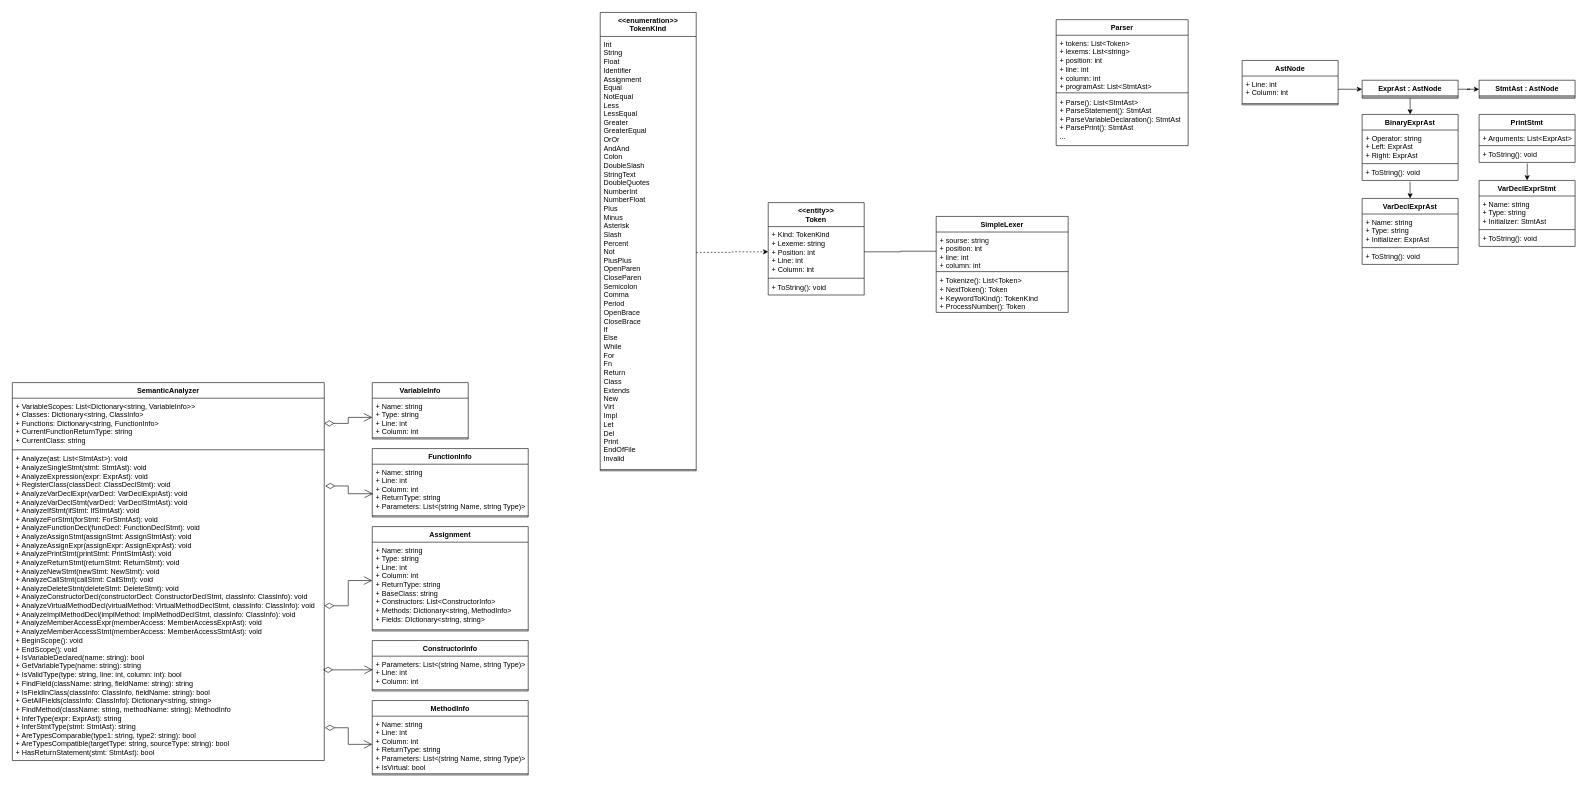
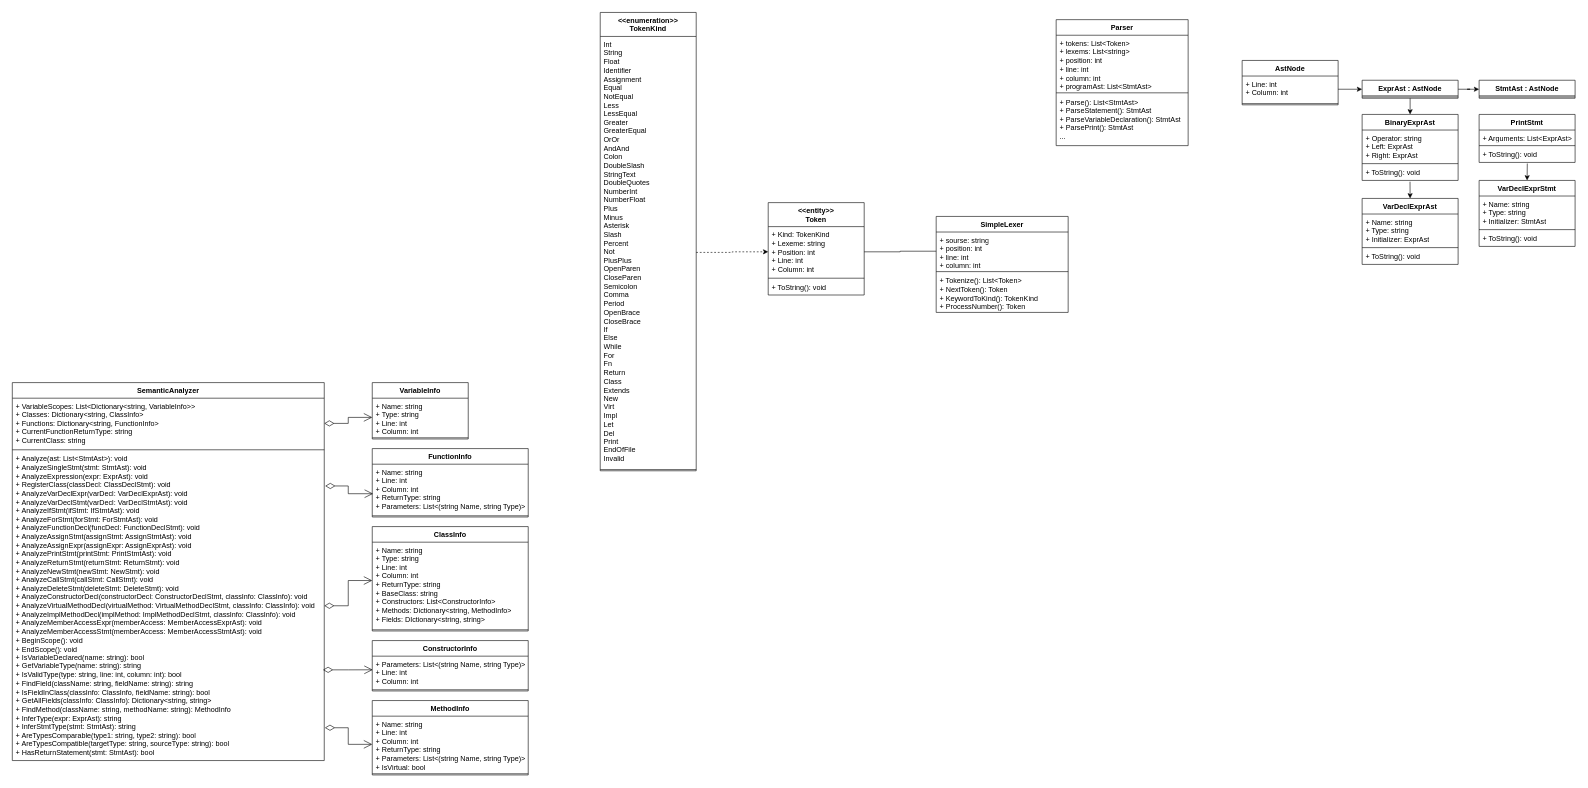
(450, 535) -> (450, 535)
